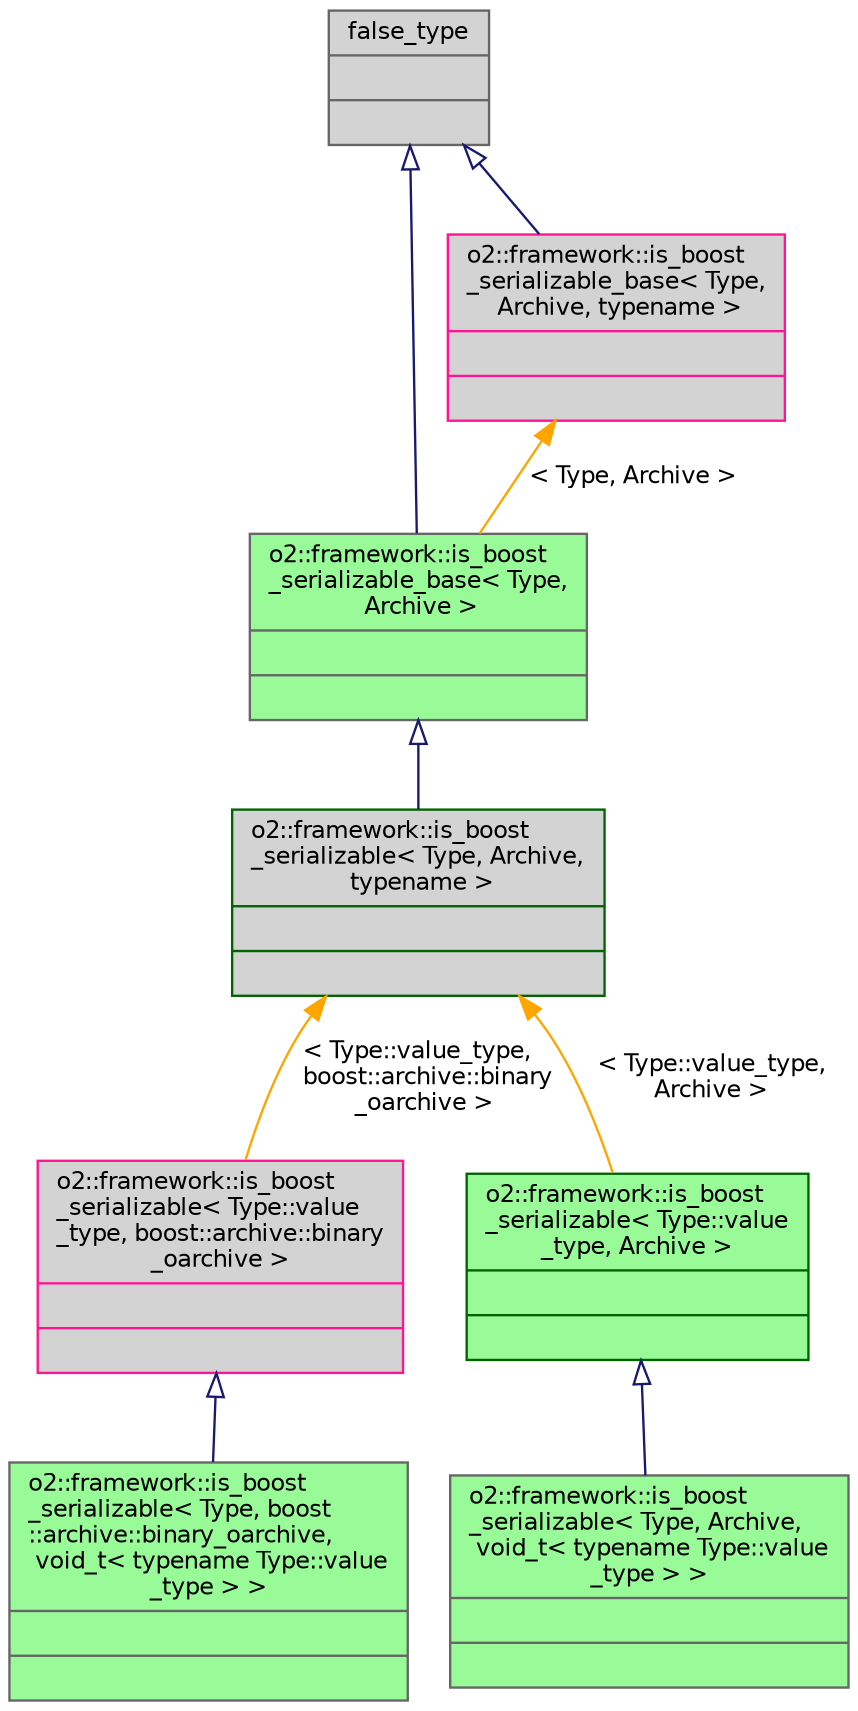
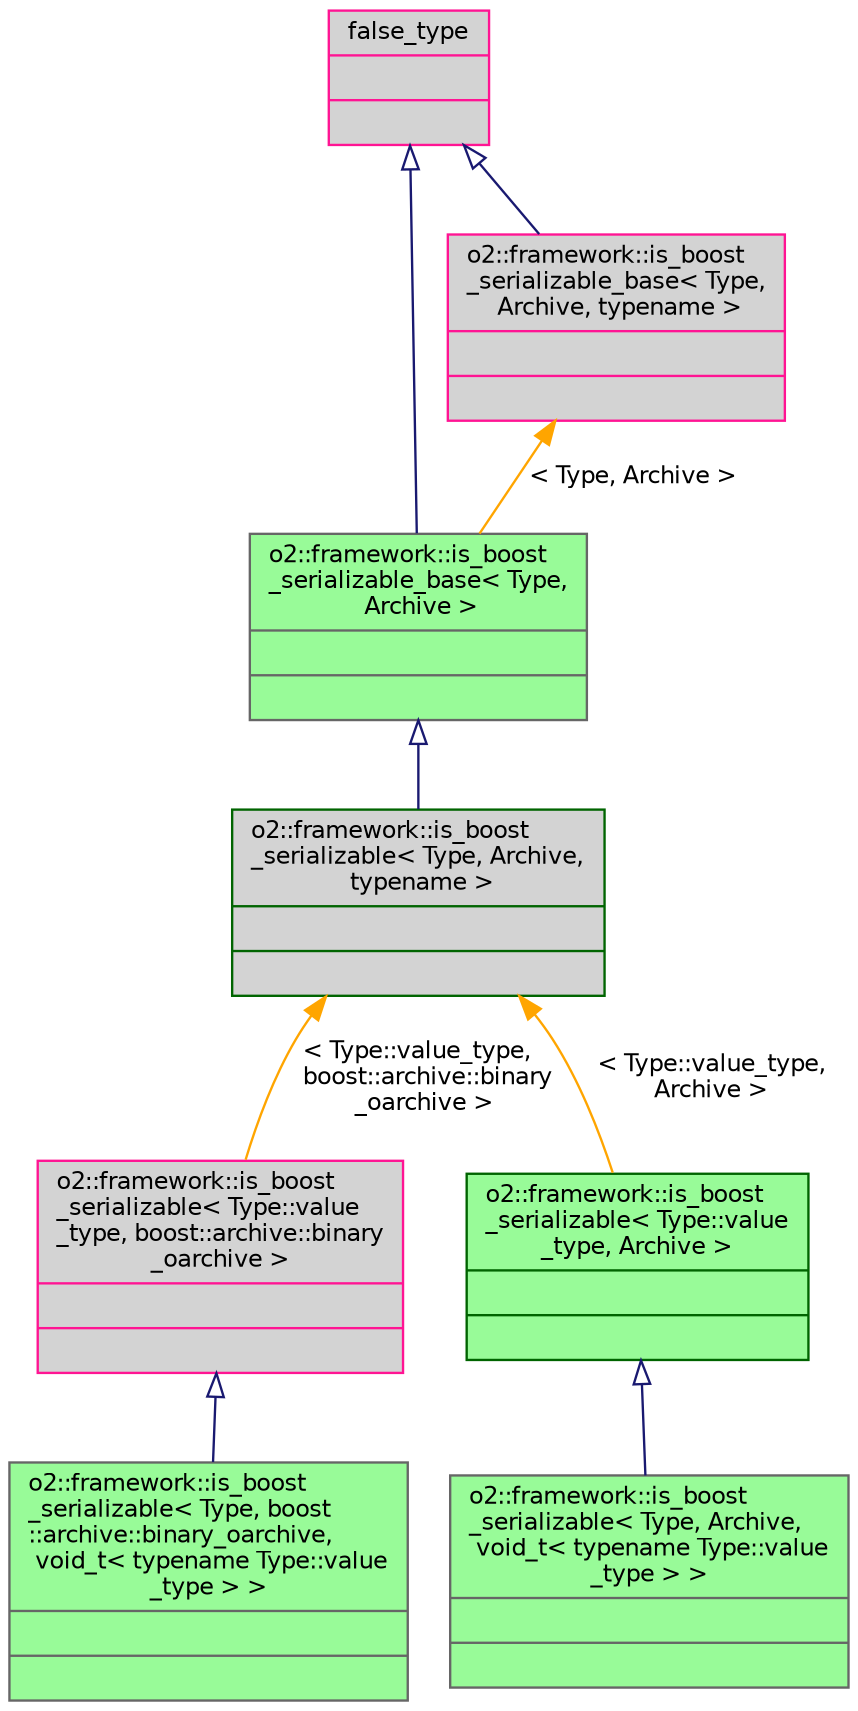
(409, 78) -> (409, 78)
